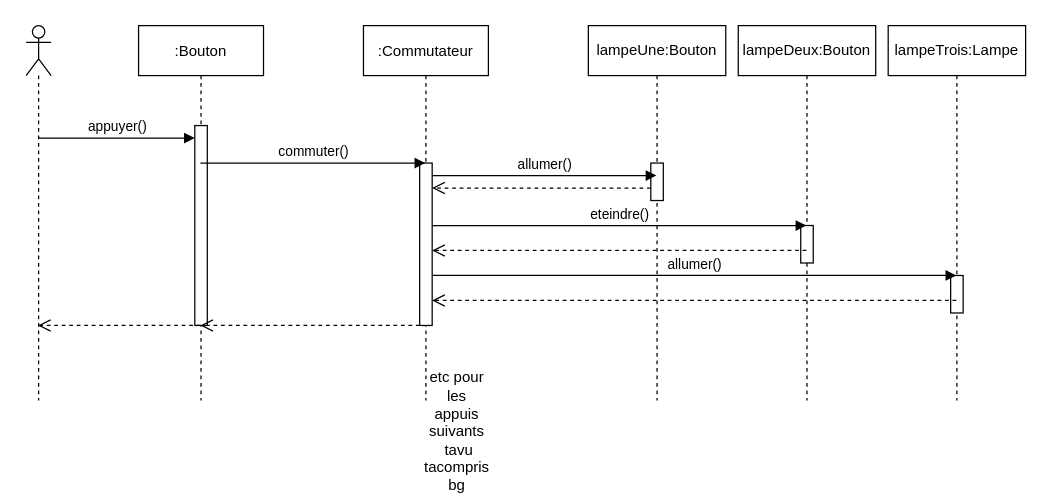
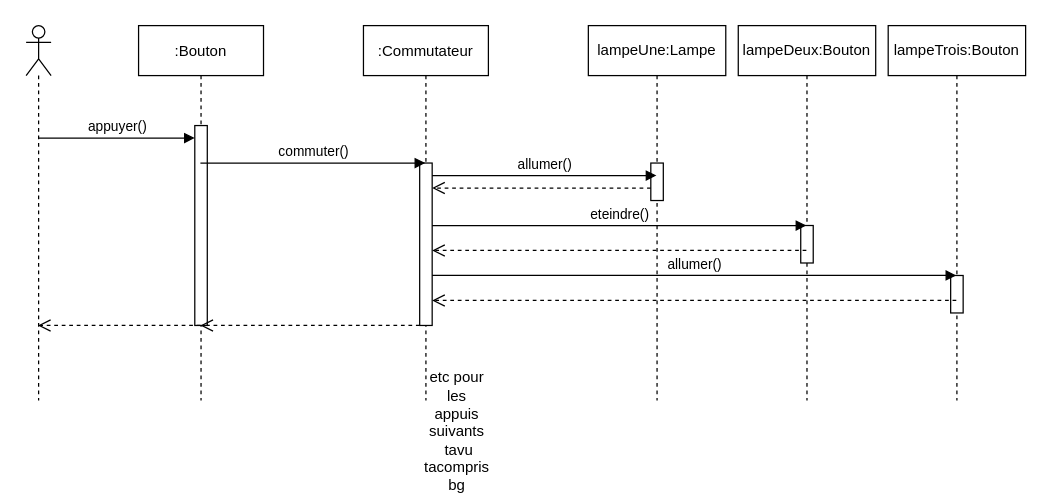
(657, 51) -> (657, 51)
(957, 51) -> (957, 51)
